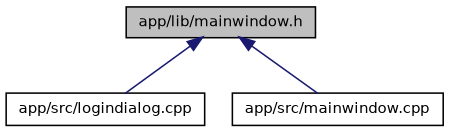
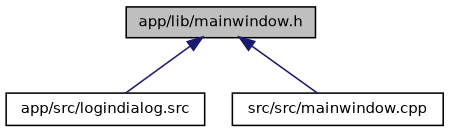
(105, 109) -> (105, 109)
(338, 109) -> (338, 109)
